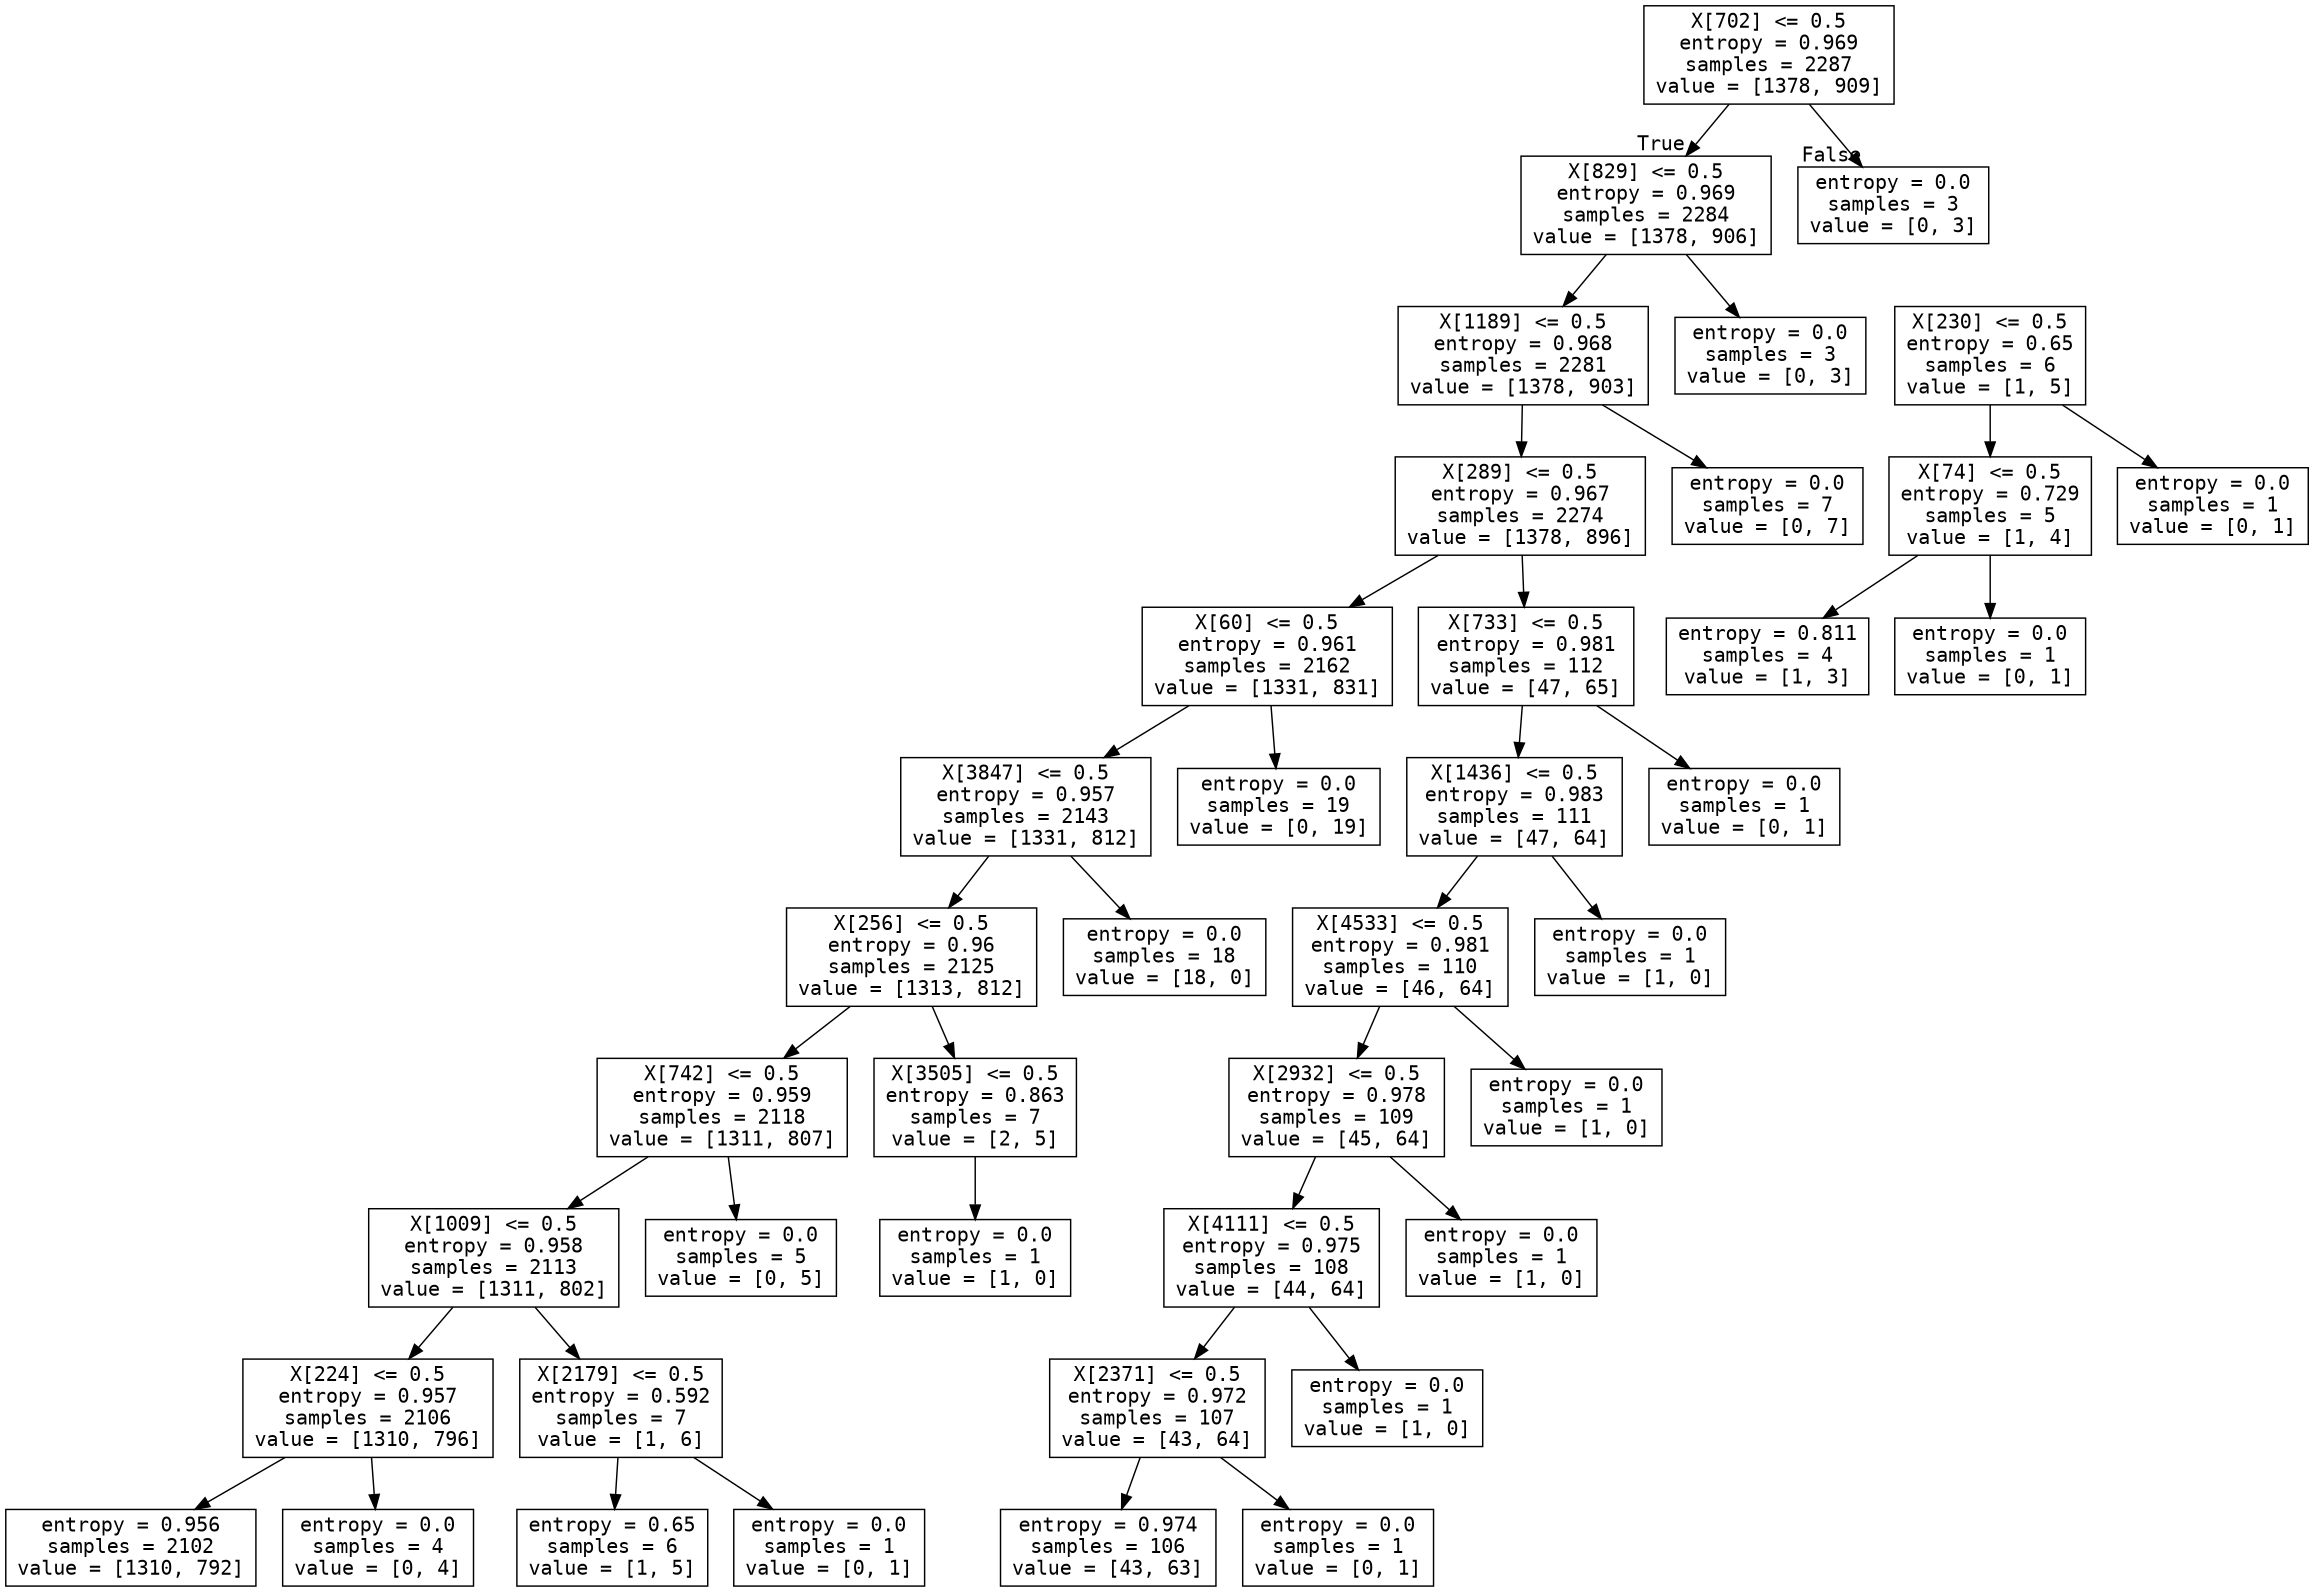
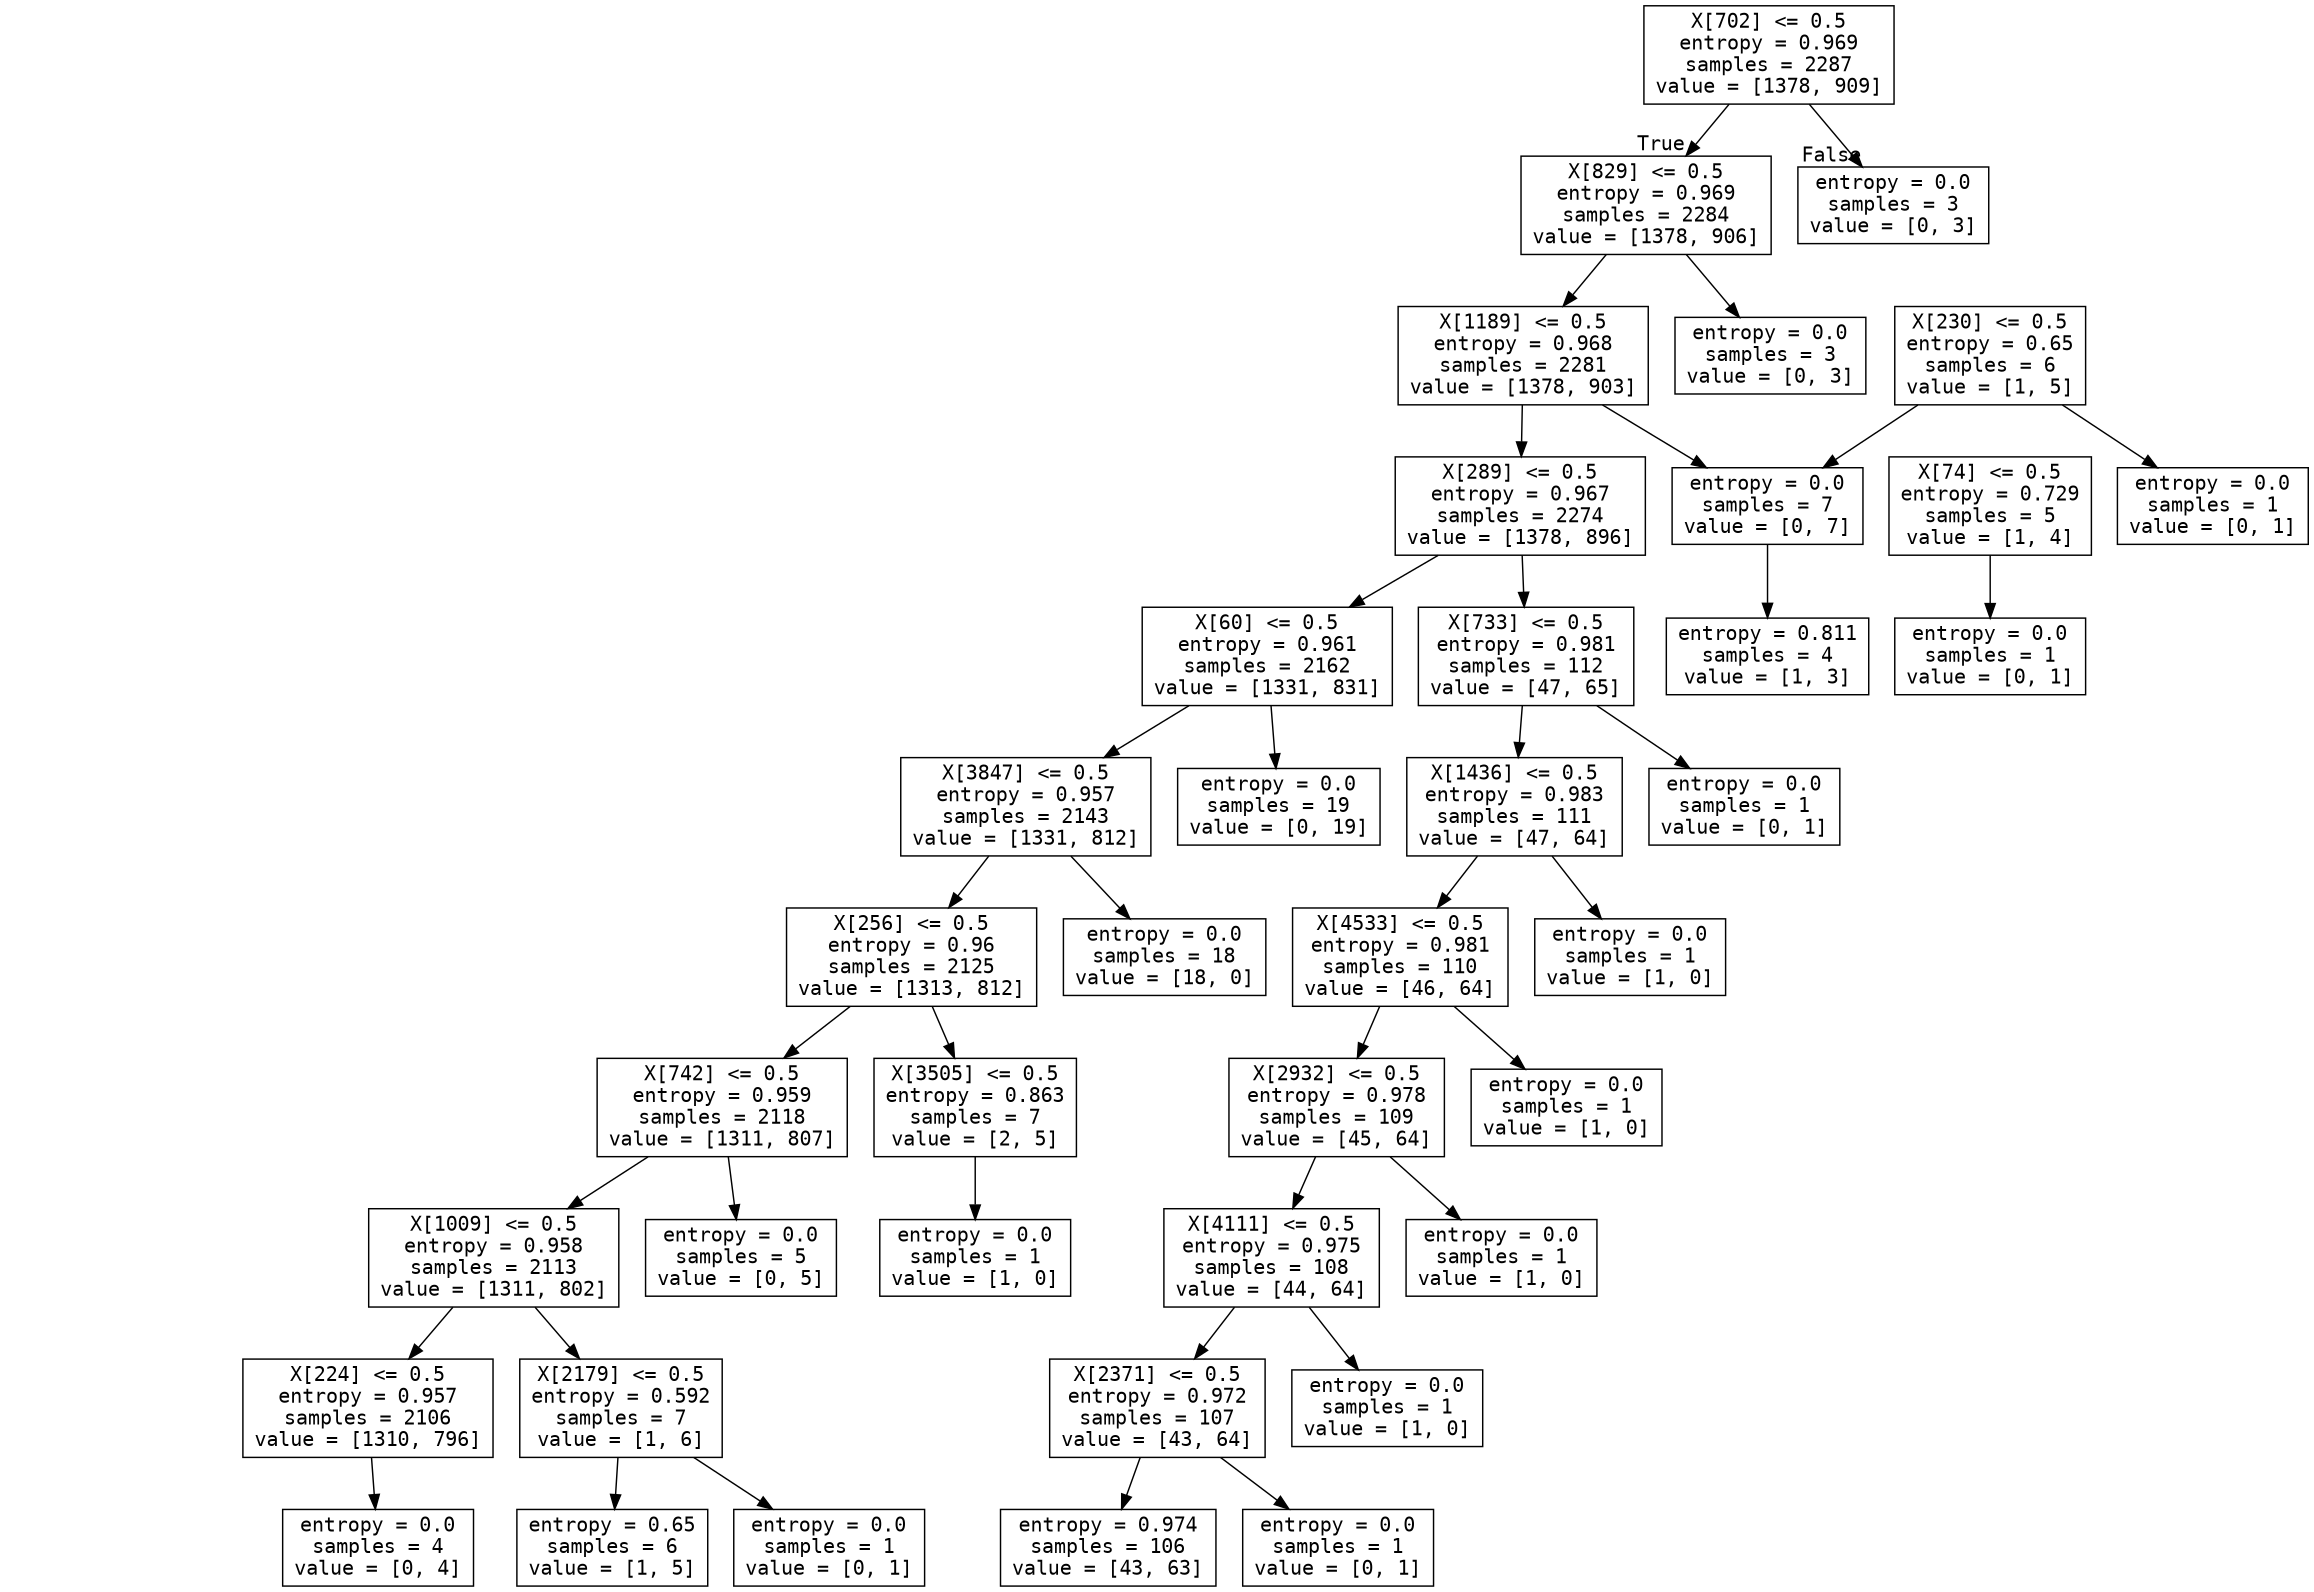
(1990, 423) -> (1877, 432)
(1877, 583) -> (1768, 574)
(131, 1548) -> none
